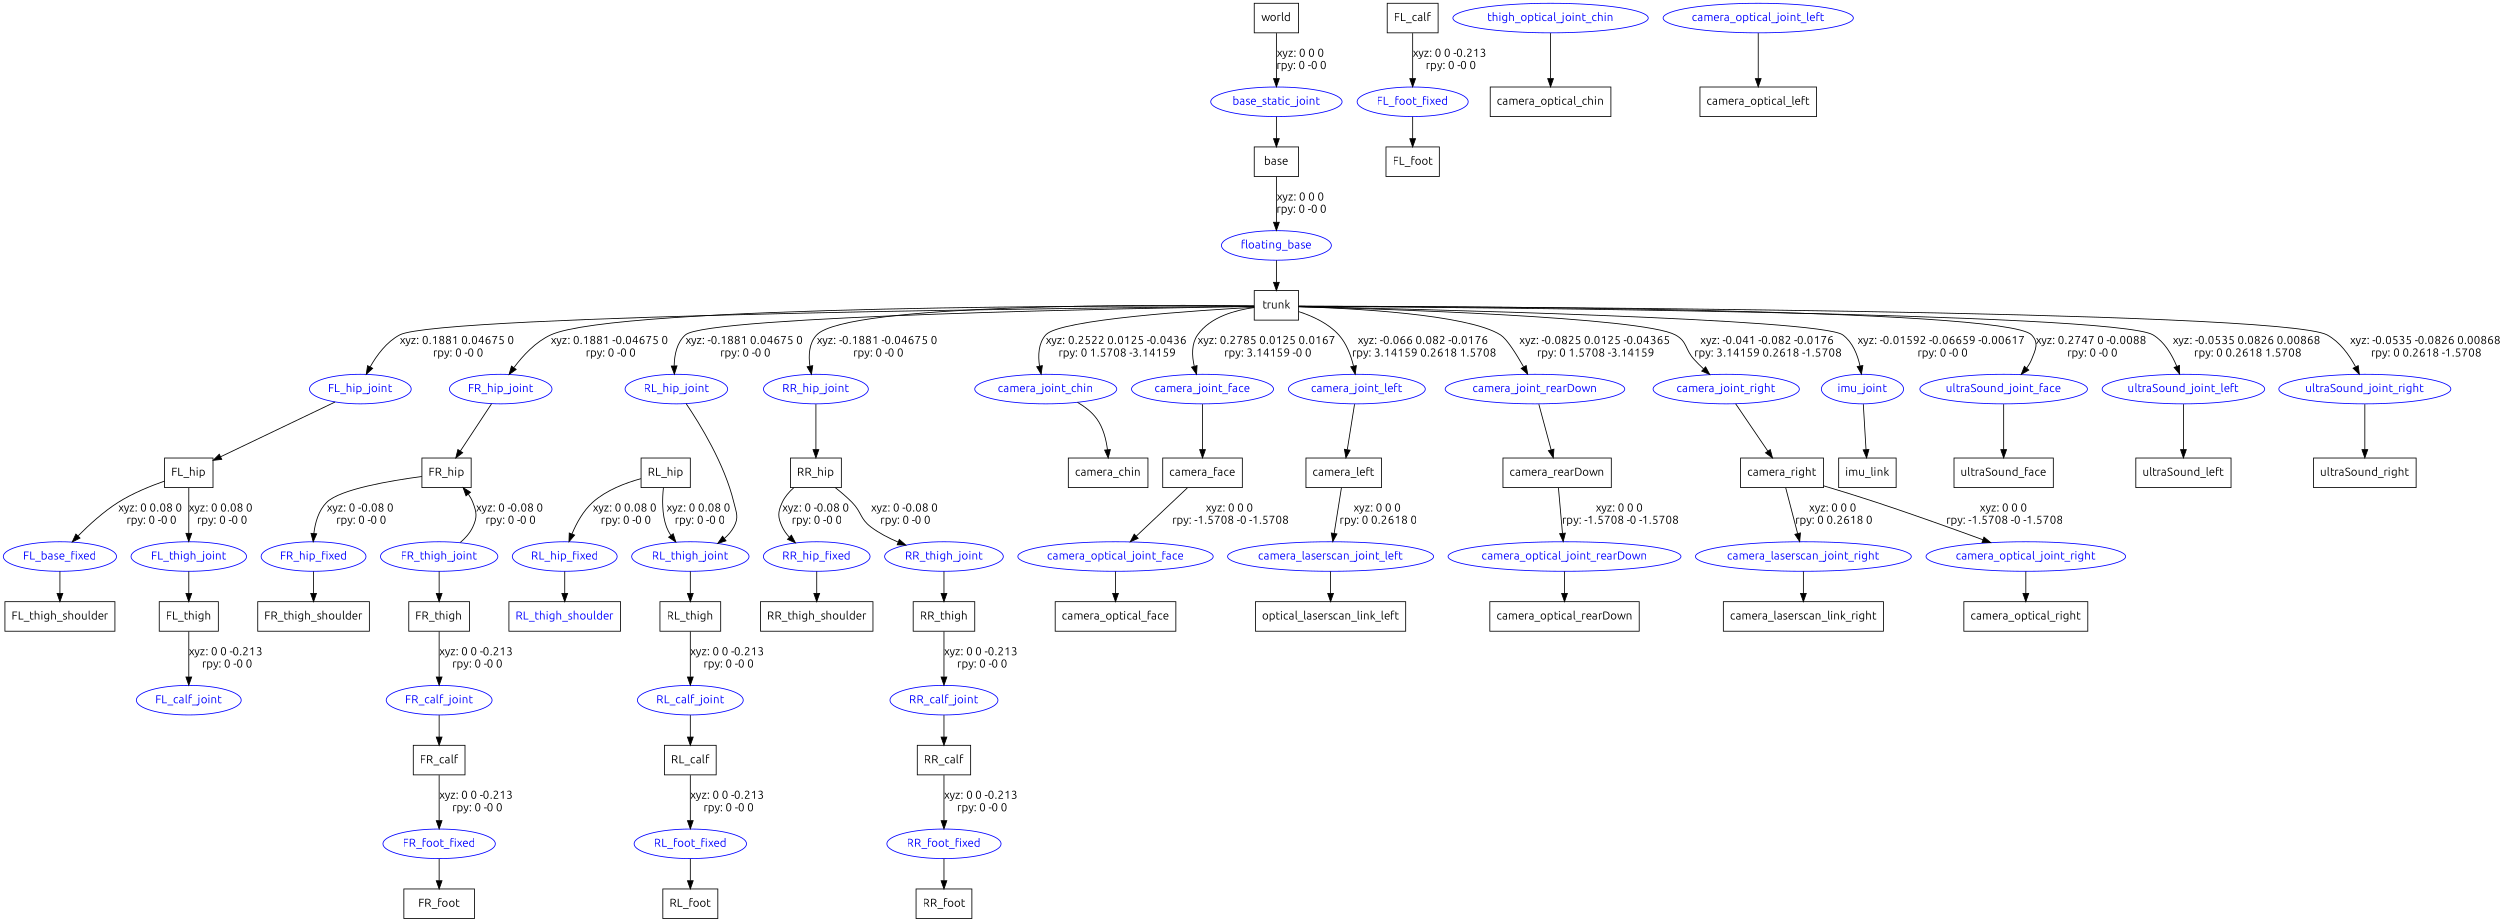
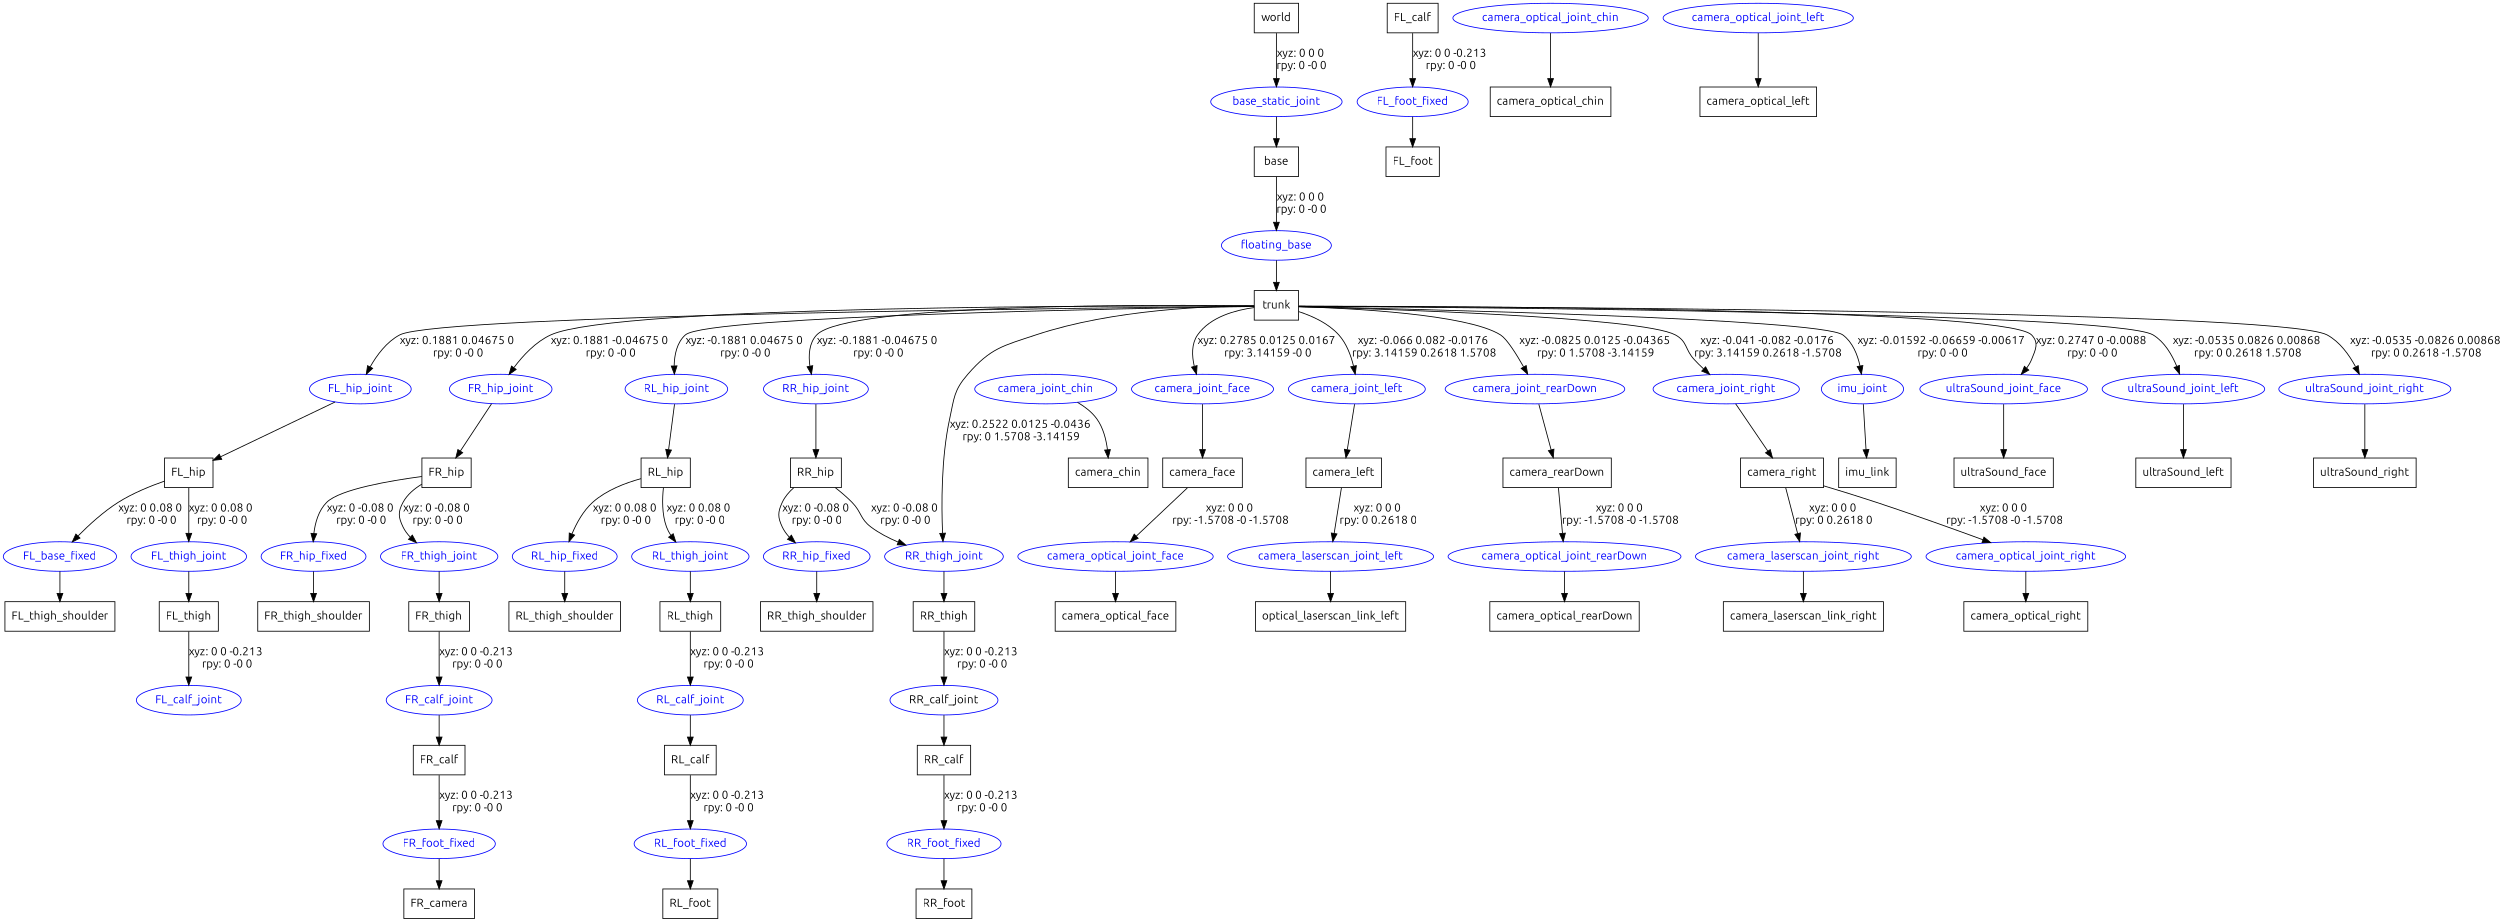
(1551, 18) -> (1551, 18)
(1133, 317) -> (1025, 338)
(723, 469) -> (672, 427)
(475, 520) -> (401, 508)
(565, 616) -> (565, 616)
(944, 700) -> (944, 700)
(439, 904) -> (439, 904)
